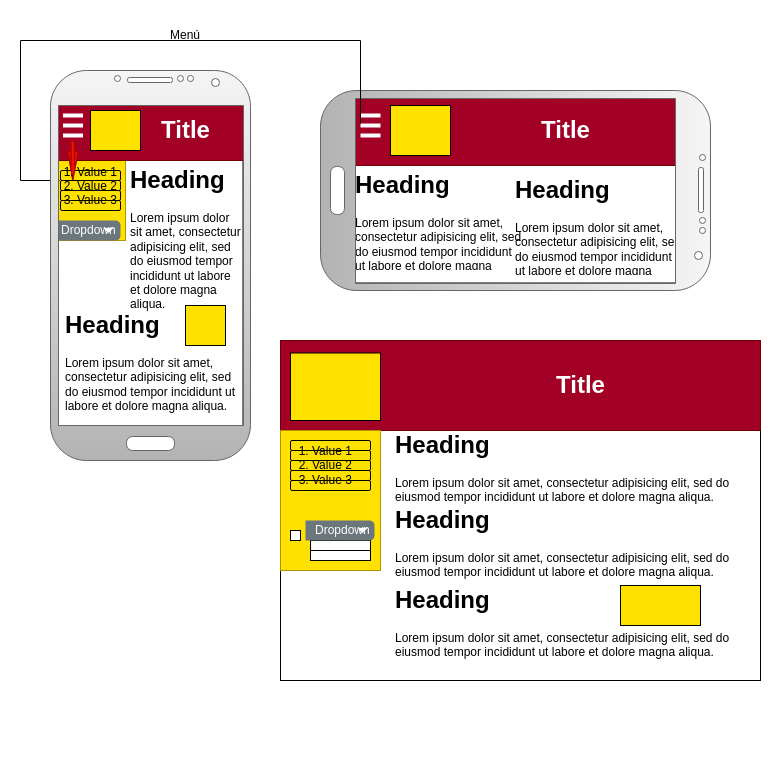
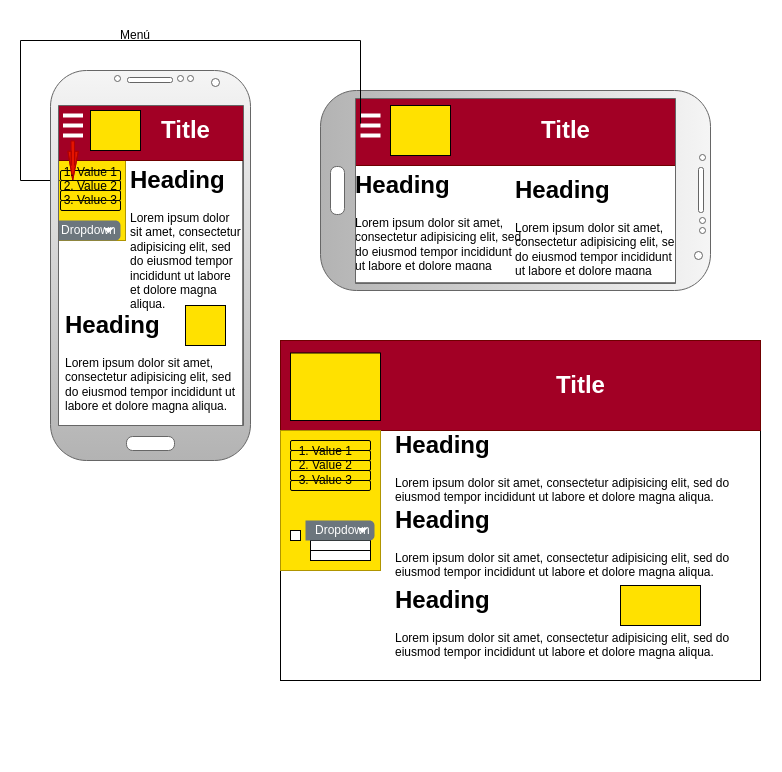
(186, 36) -> (136, 36)
